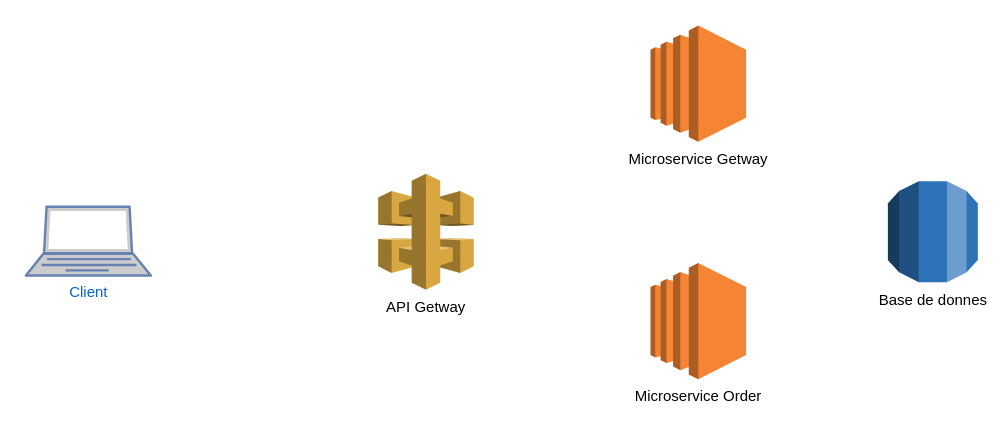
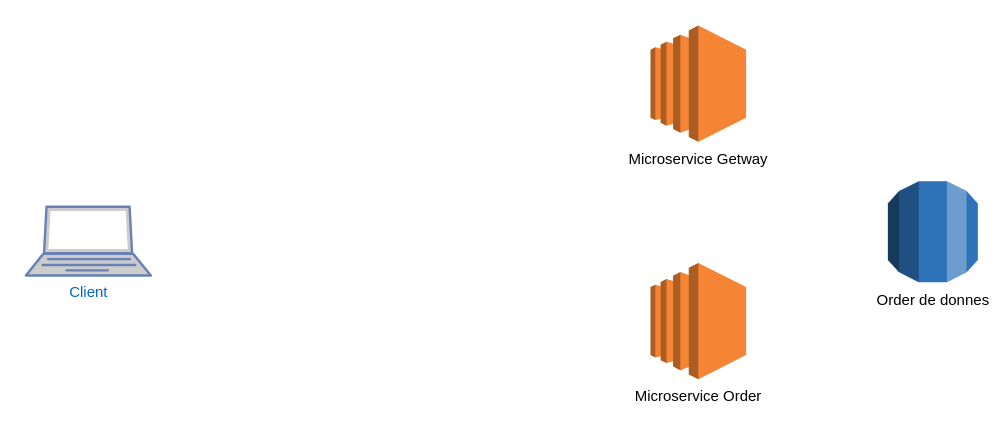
(426, 232) -> none
(934, 301) -> (934, 301)
